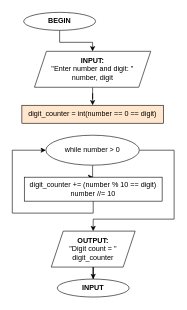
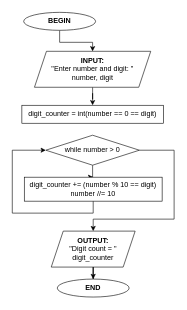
(93, 114) -> (93, 114)
(93, 150) -> (93, 150)
(93, 288) -> (93, 288)
